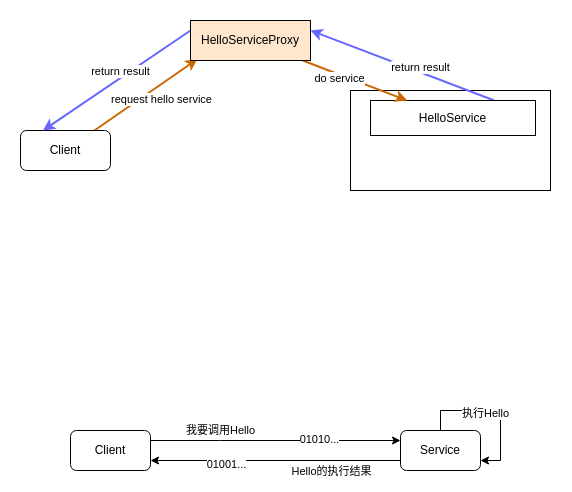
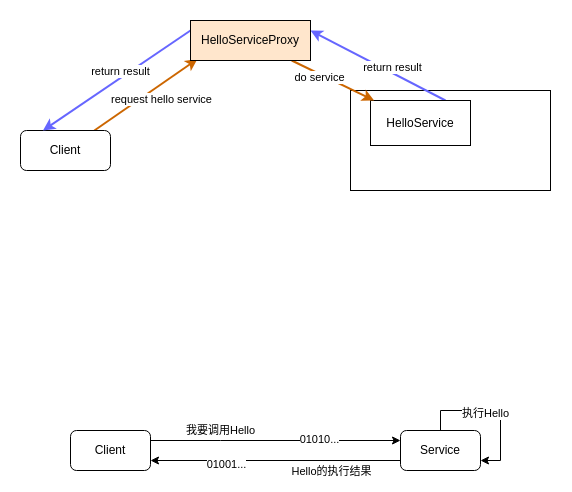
(453, 118) -> (421, 123)
